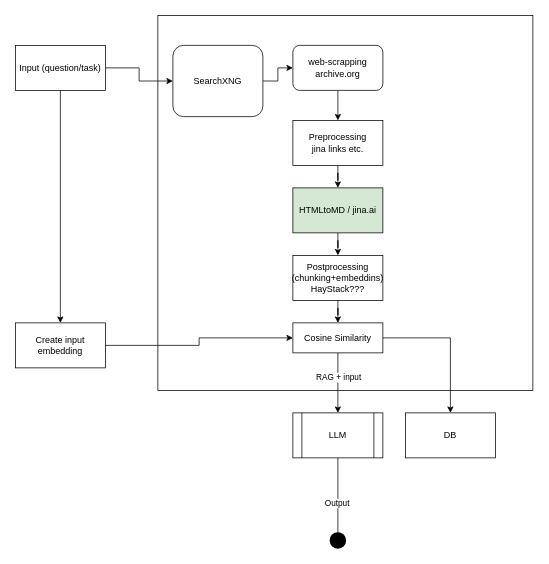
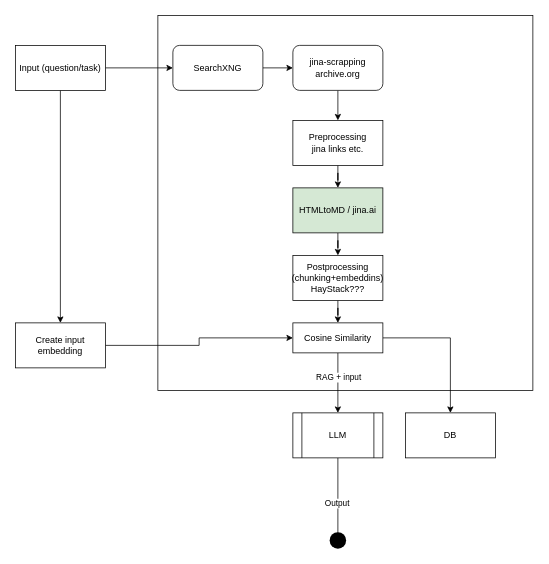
(338, 68) -> (338, 68)
(218, 81) -> (218, 68)
